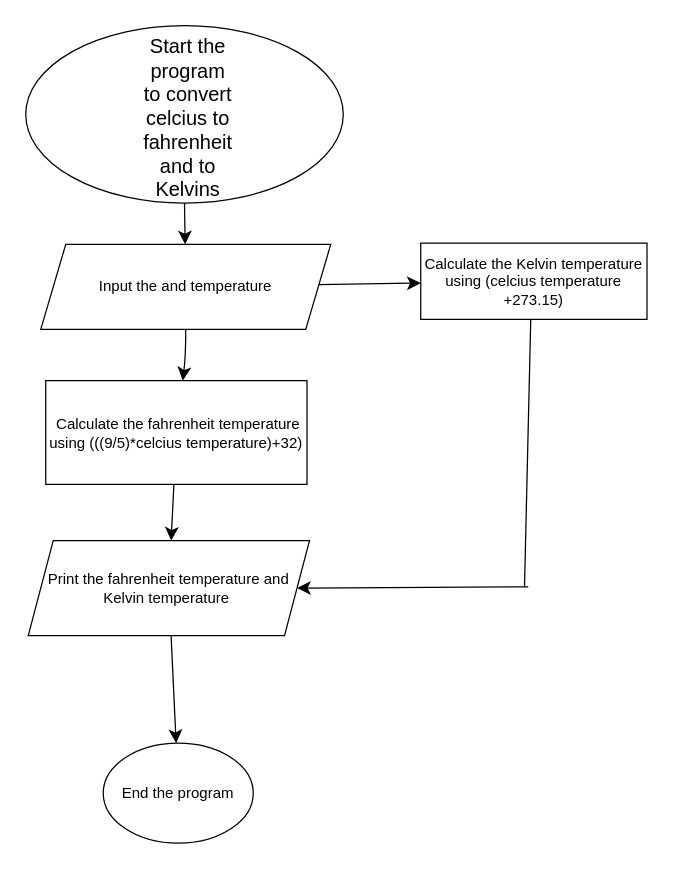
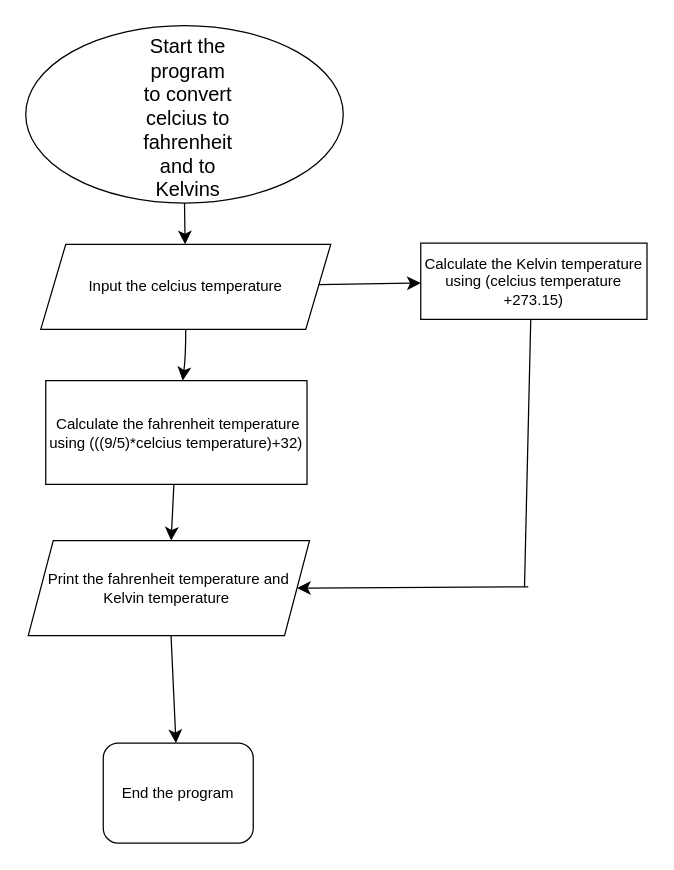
(186, 287) -> (186, 287)
(178, 793) -> (178, 793)
